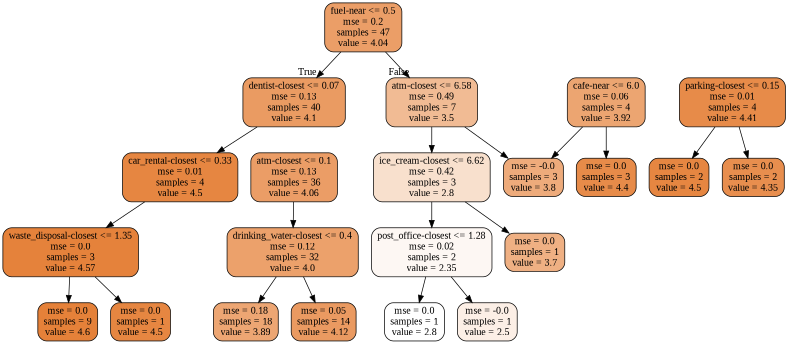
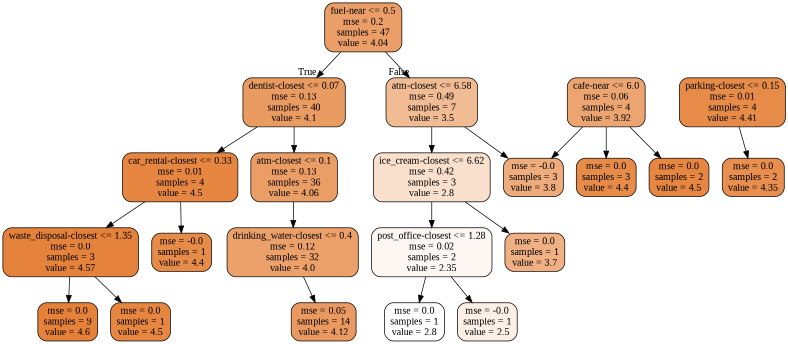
none -> (294, 136)
(706, 140) -> (643, 140)
none -> (182, 252)
(246, 322) -> none
